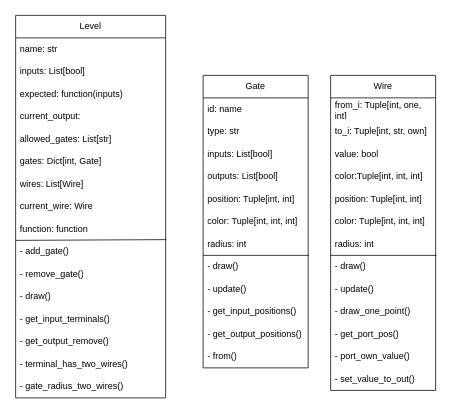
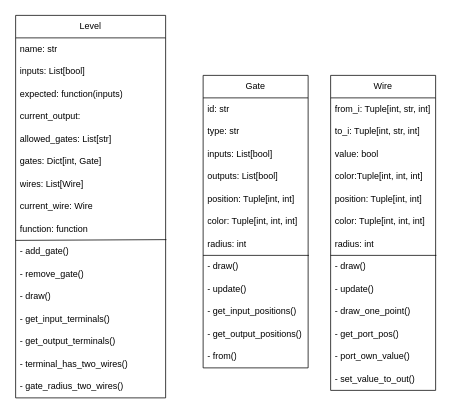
(224, 109) -> (222, 109)
(384, 109) -> (384, 109)
(384, 132) -> (384, 132)
(72, 342) -> (77, 342)
